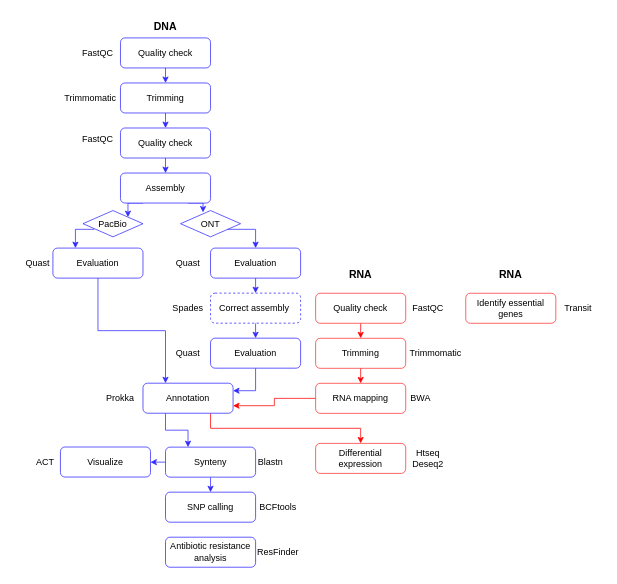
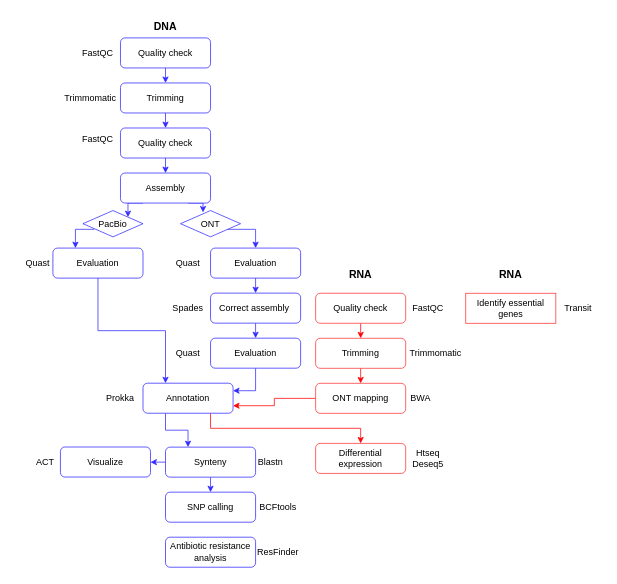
(255, 308) -> (255, 308)
(510, 308) -> (510, 308)
(360, 398) -> (360, 398)
(428, 458) -> (428, 458)
